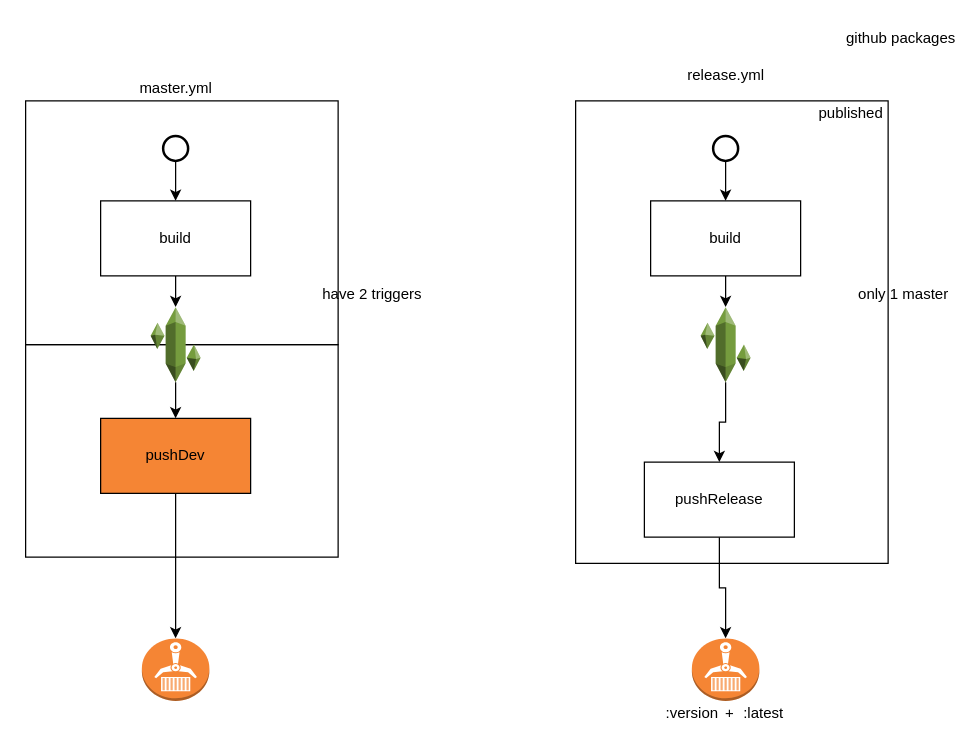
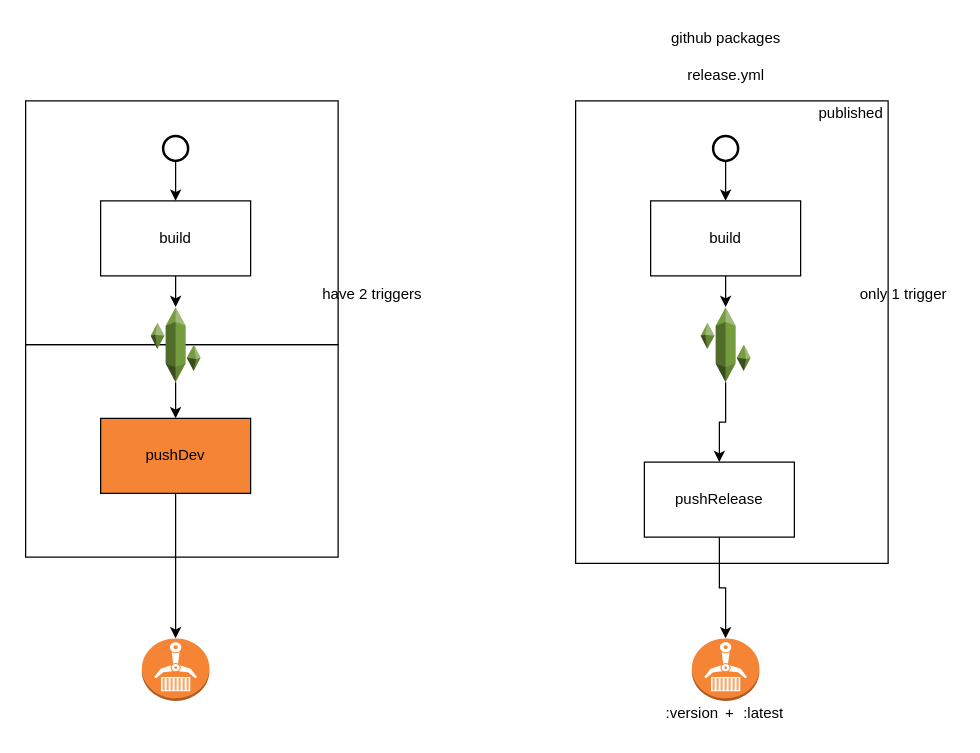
(901, 38) -> (726, 38)
(176, 88) -> none
(904, 294) -> (904, 294)
